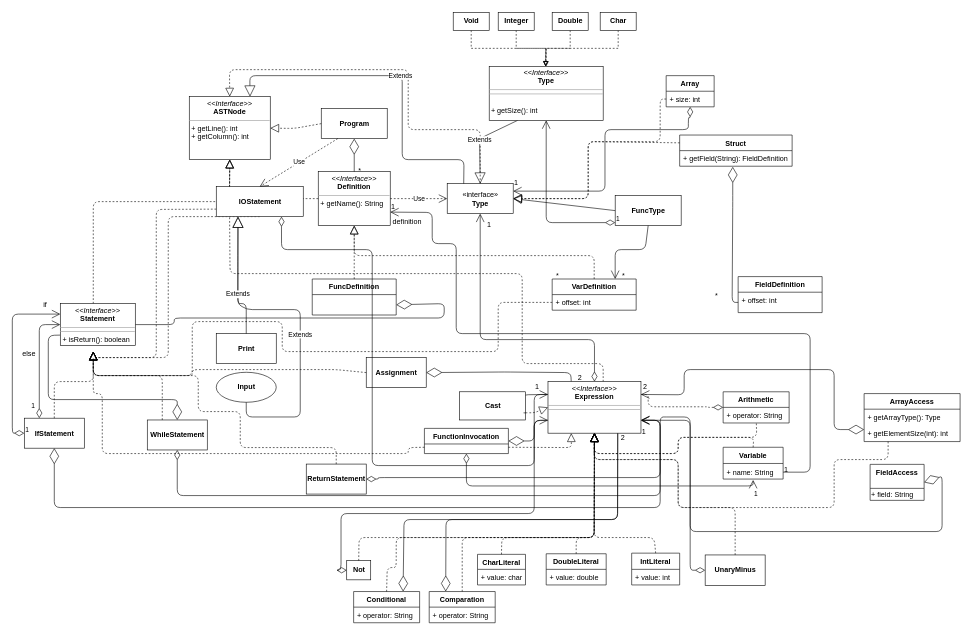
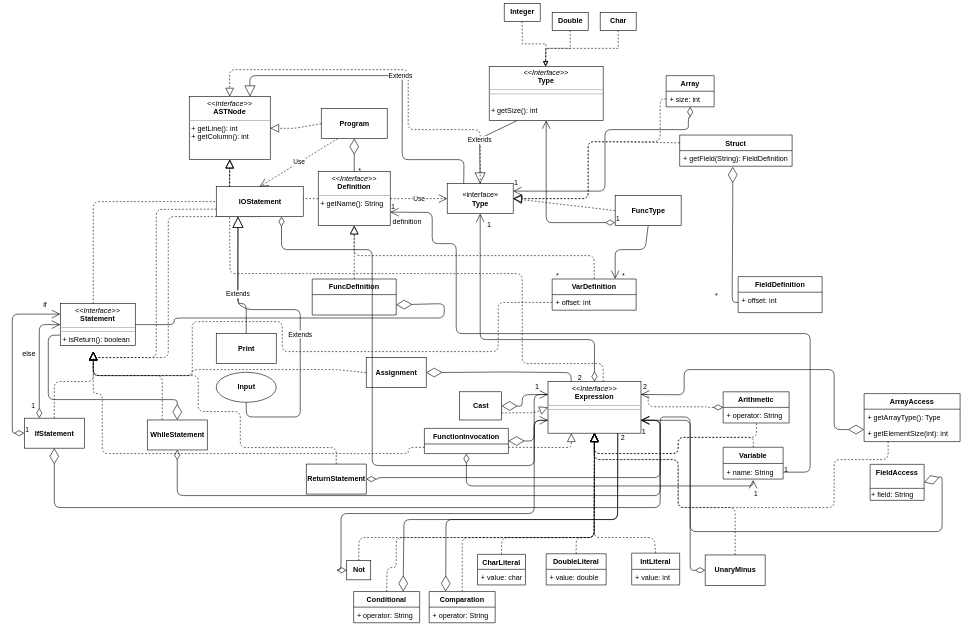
(471, 21) -> none
(516, 21) -> (522, 12)
(483, 48) -> none
(569, 205) -> (569, 205)
(493, 406) -> (481, 406)
